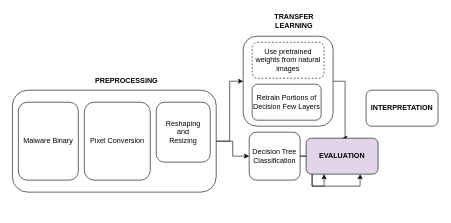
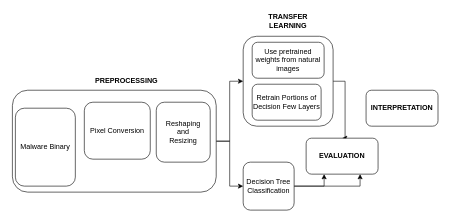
(294, 21) -> (288, 21)
(288, 60) -> (288, 60)
(48, 141) -> (45, 147)
(117, 141) -> (117, 131)
(275, 156) -> (269, 186)
(342, 156) -> (342, 156)
